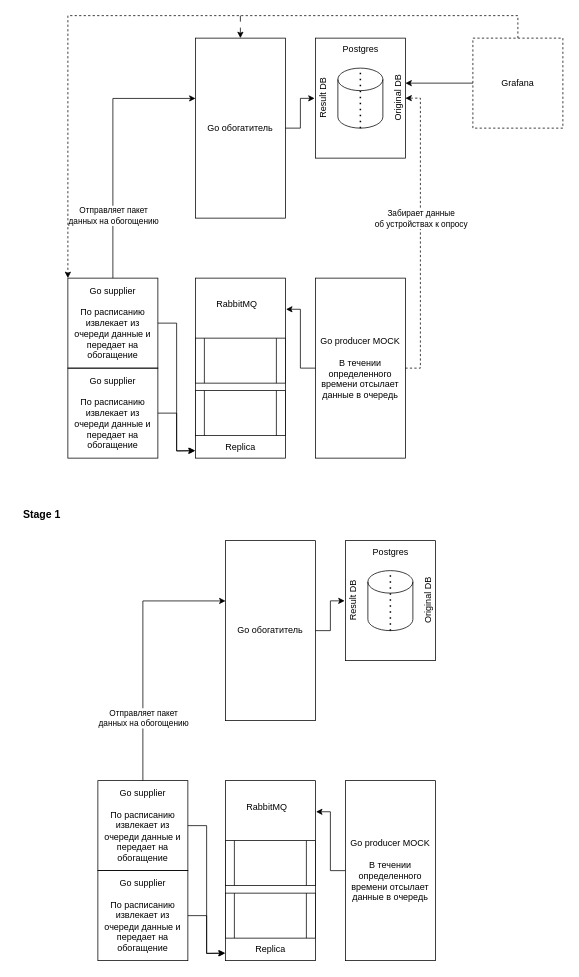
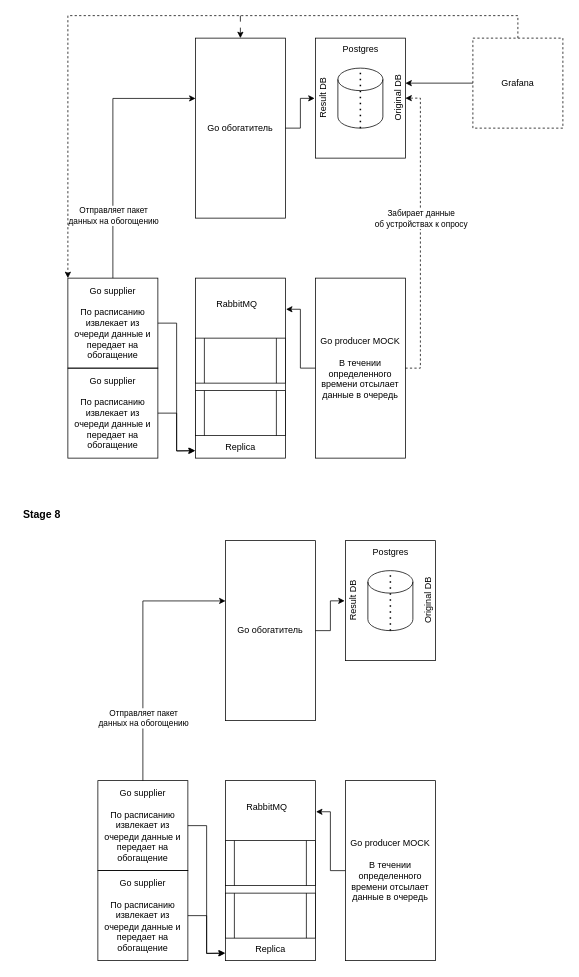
(42, 514) -> (42, 514)
